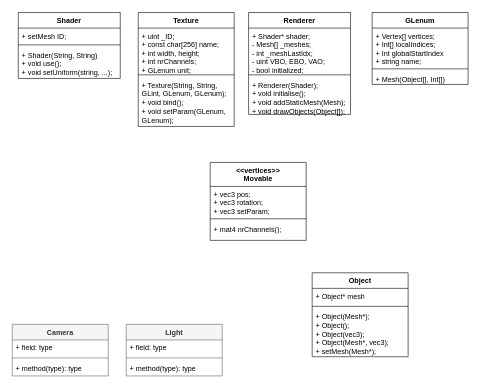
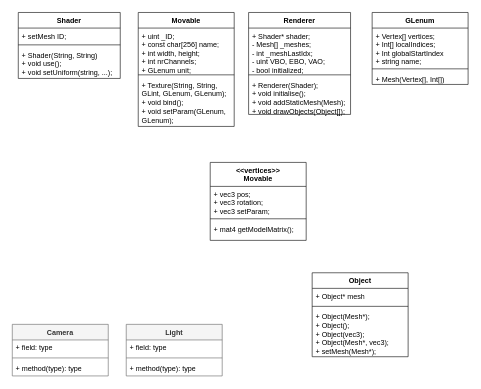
(186, 21) -> (186, 21)
(419, 80) -> (419, 80)
(250, 230) -> (258, 230)
